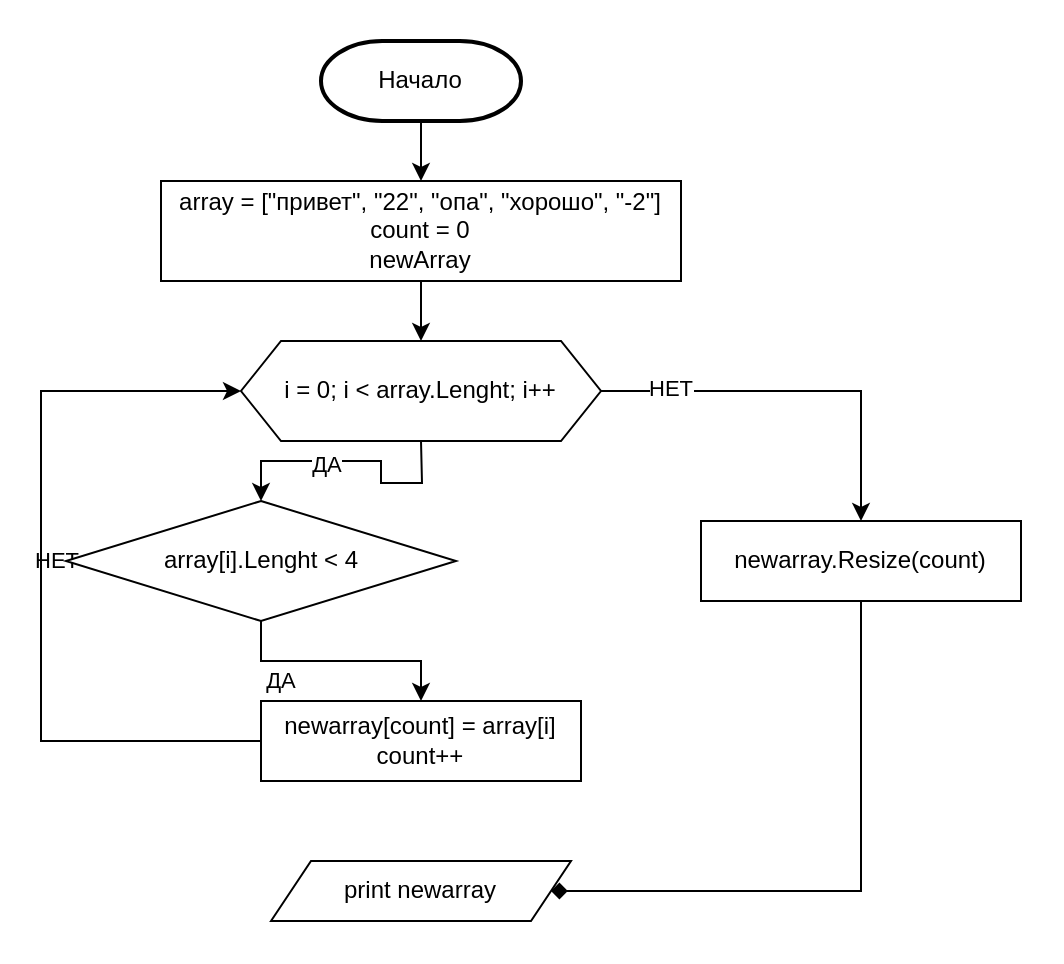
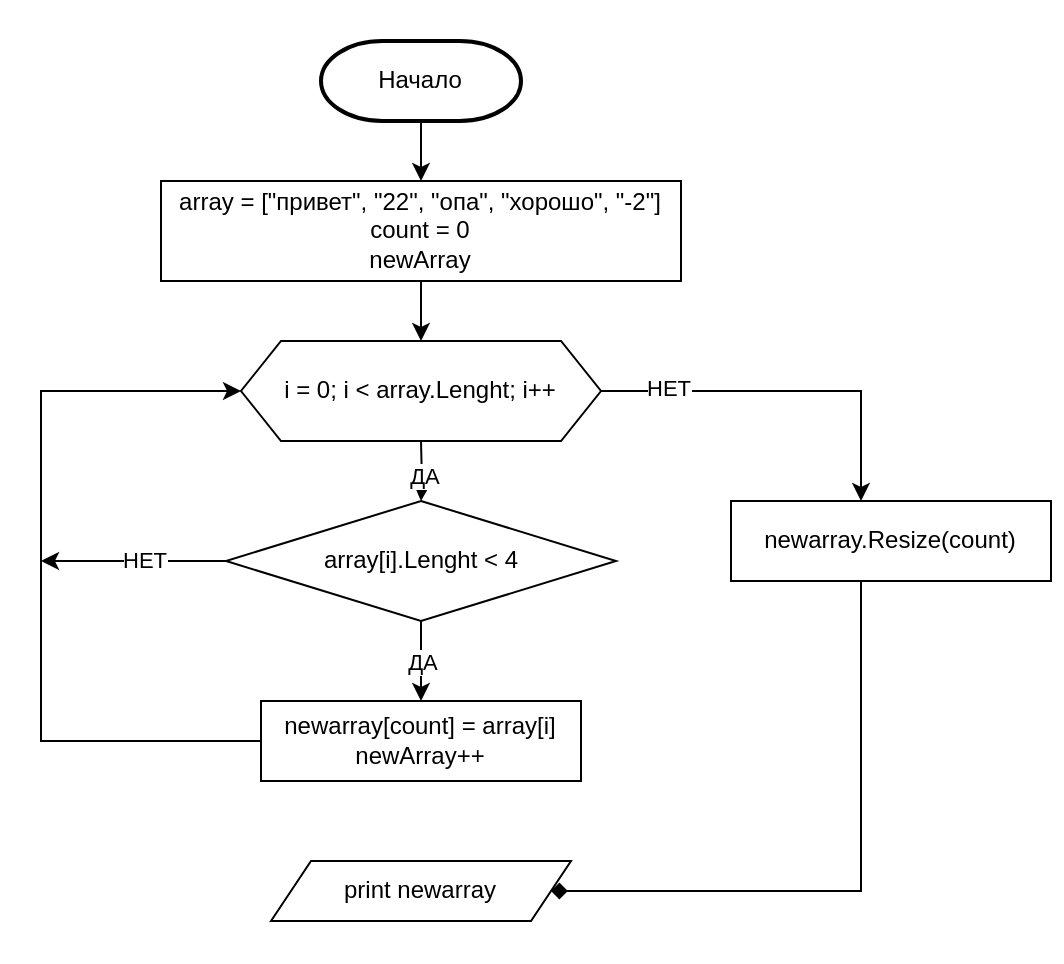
(261, 561) -> (421, 561)
(861, 561) -> (891, 541)
(421, 741) -> (421, 741)
